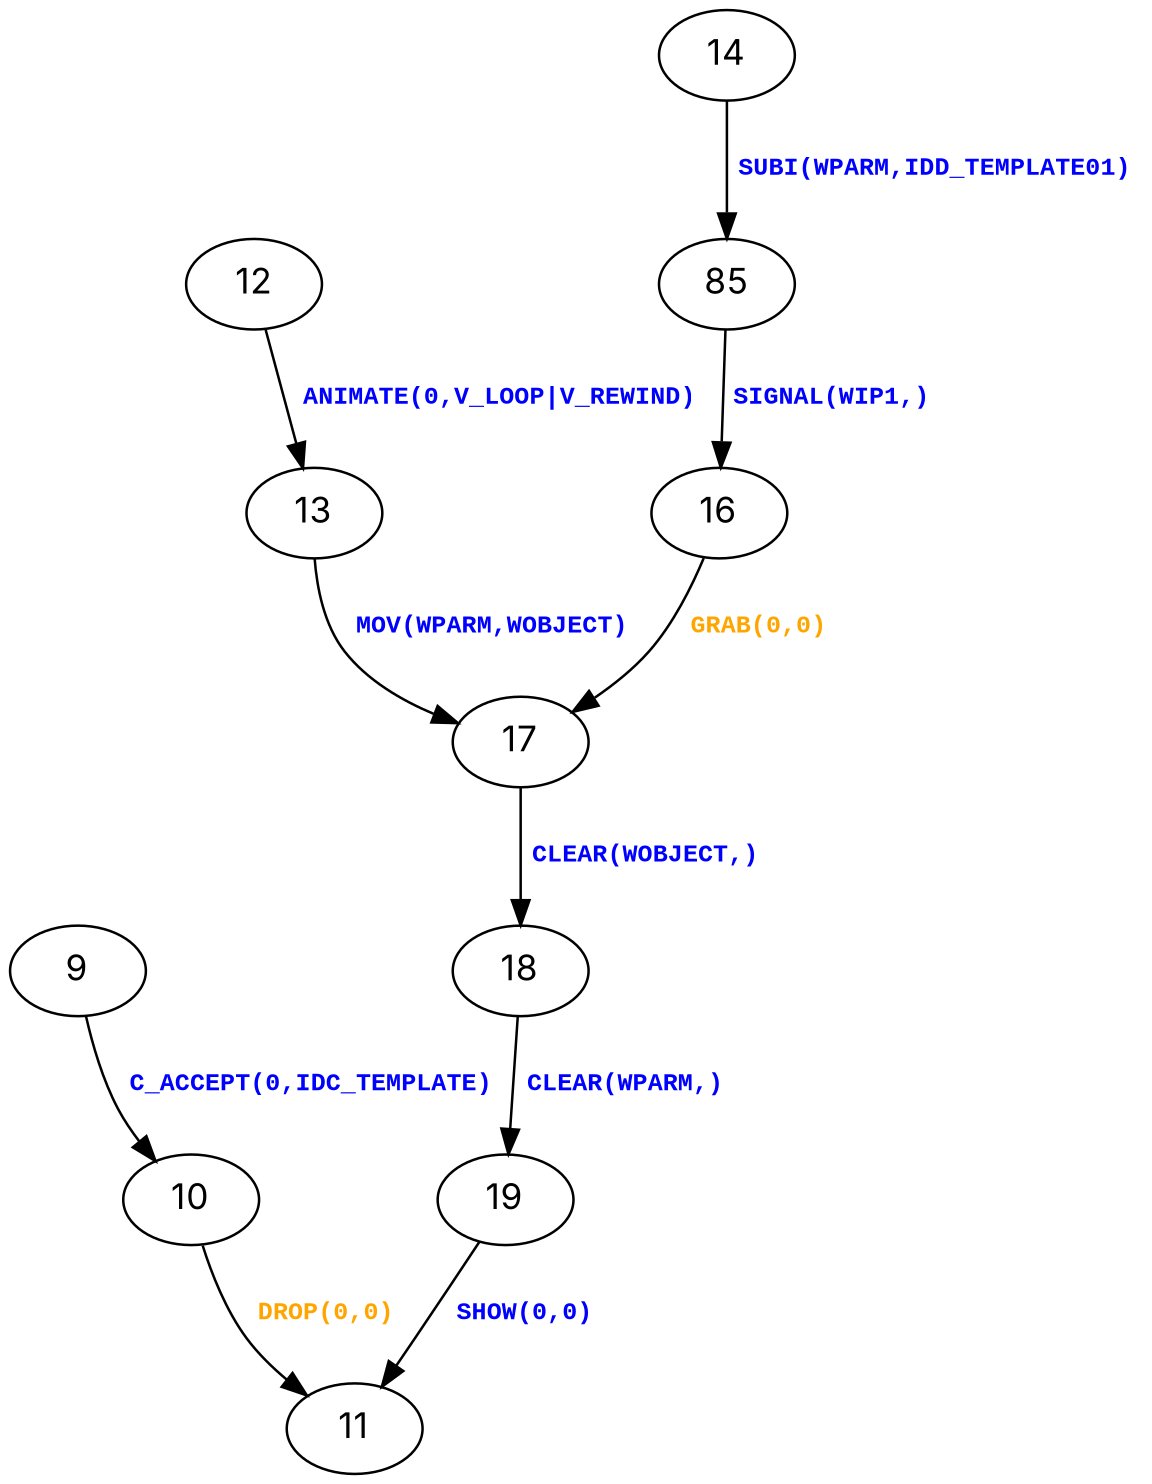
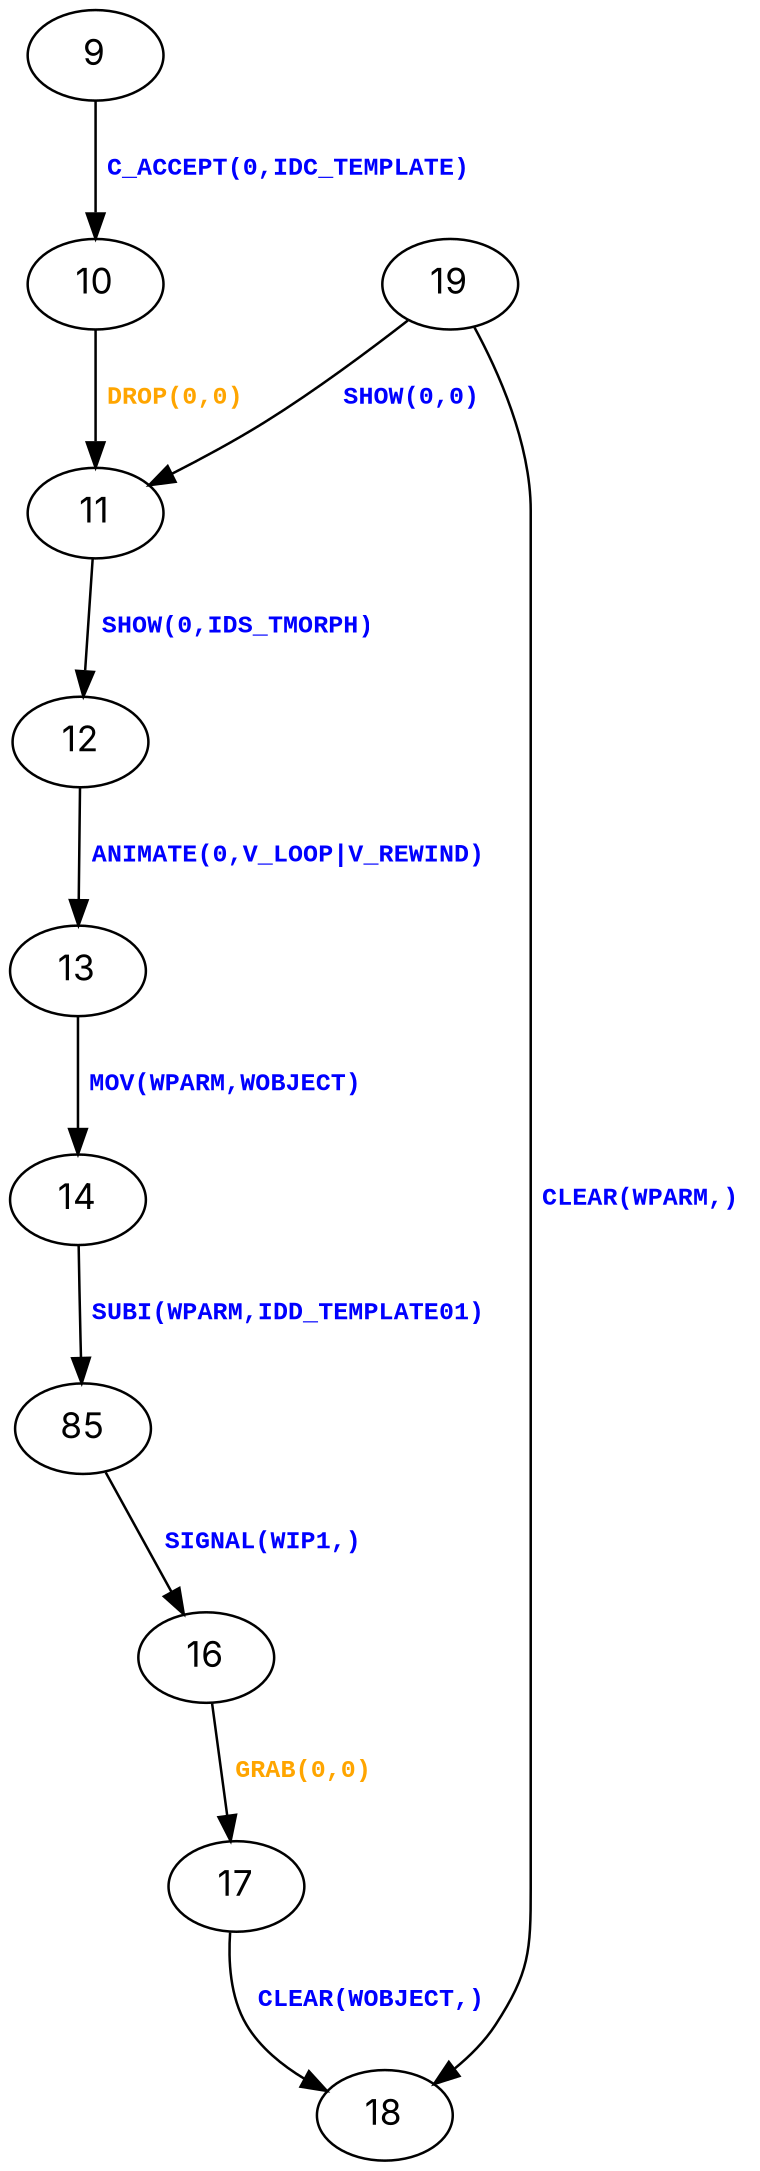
none -> (89, 615)
(348, 656) -> (78, 1072)
(514, 1072) -> (531, 1205)
